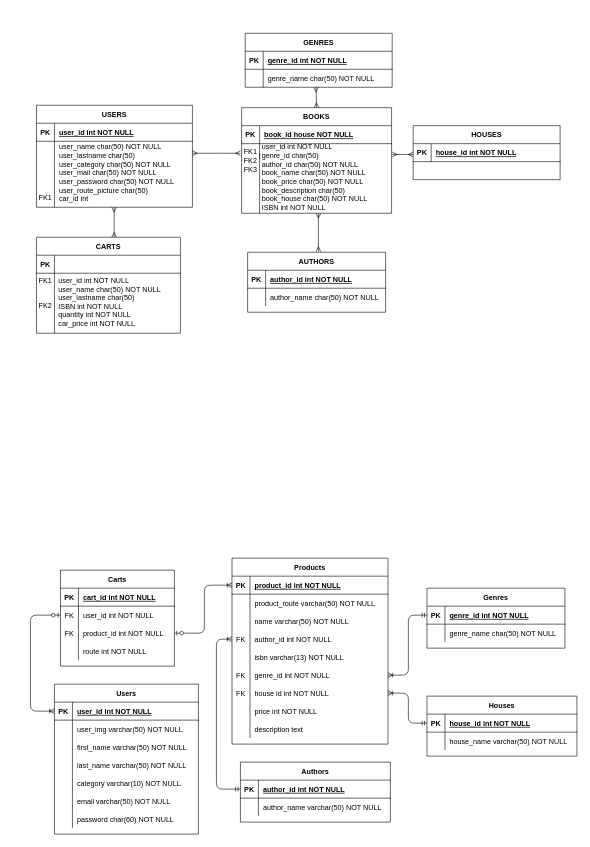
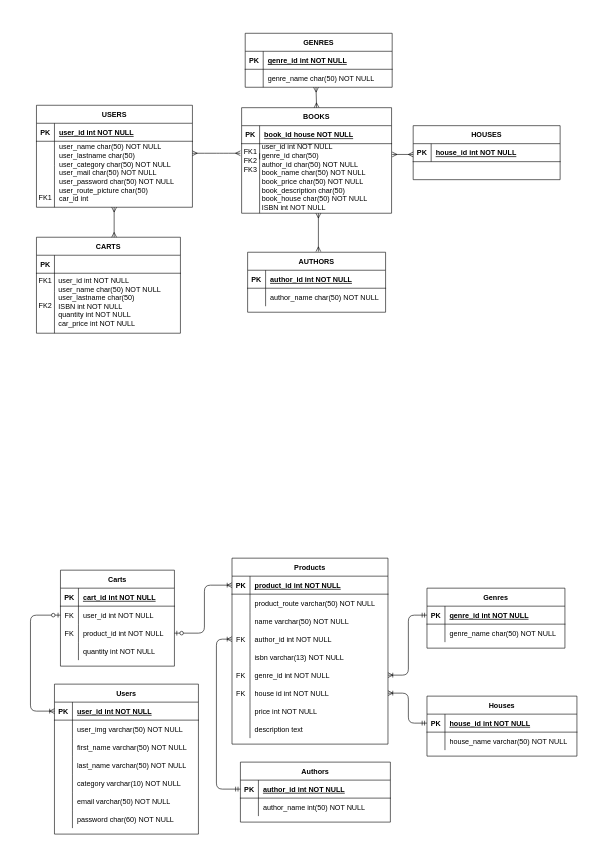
(115, 652) -> (120, 652)
(325, 808) -> (316, 808)
